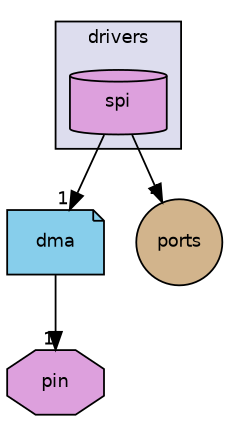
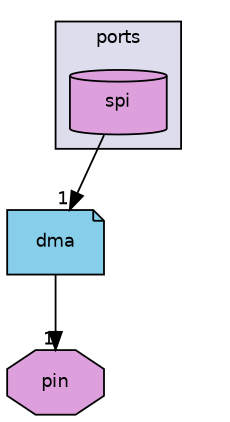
(118, 39) -> (118, 39)
(179, 242) -> none
